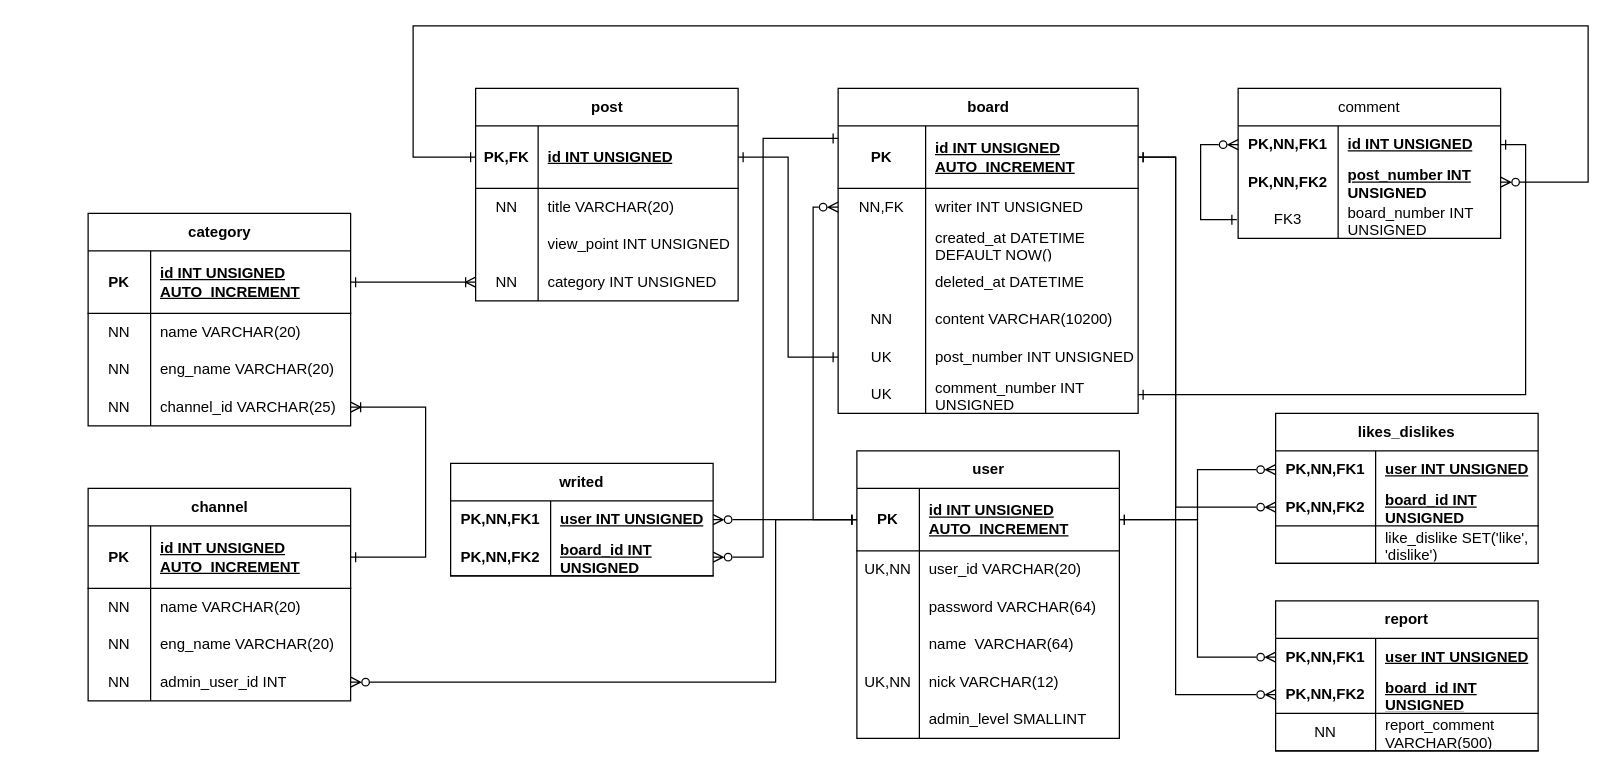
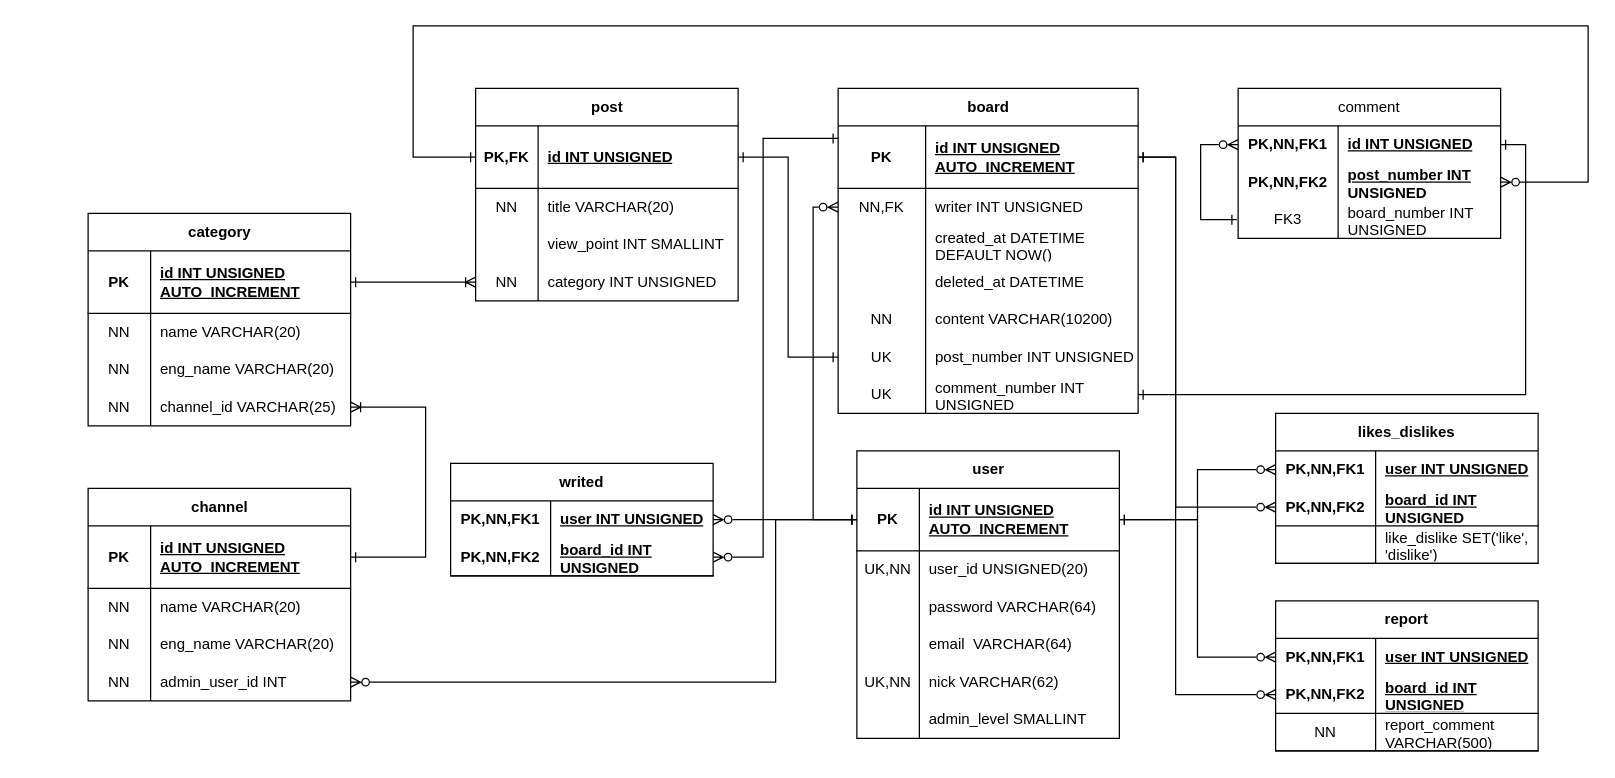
(637, 244) -> (637, 244)
(1005, 569) -> (1009, 569)
(1001, 644) -> (1001, 644)
(993, 682) -> (993, 682)
